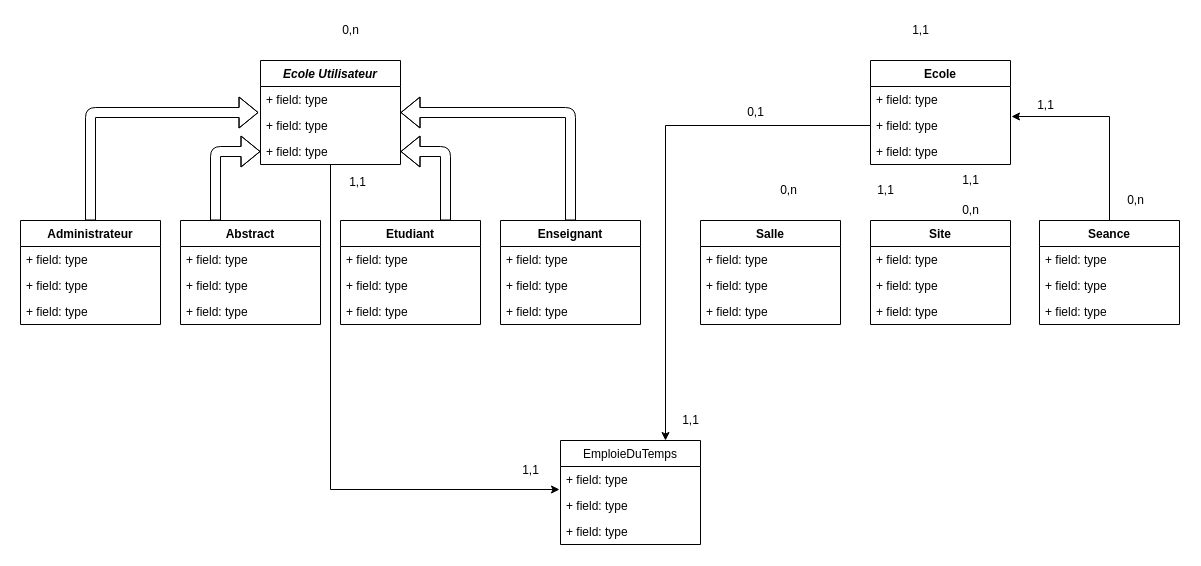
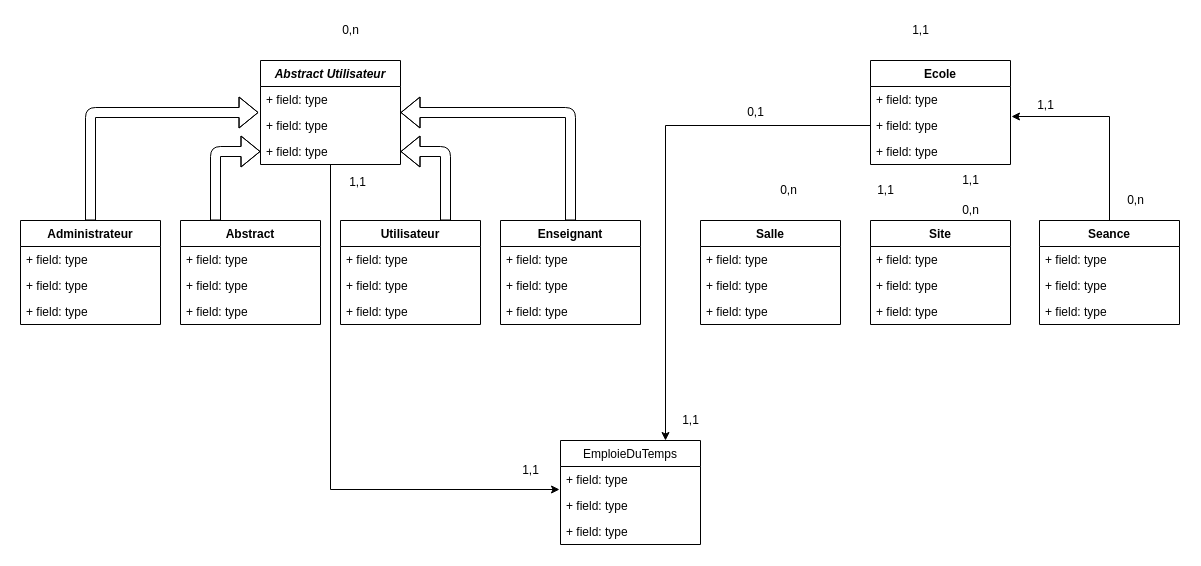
(330, 74) -> (330, 74)
(410, 234) -> (410, 234)
